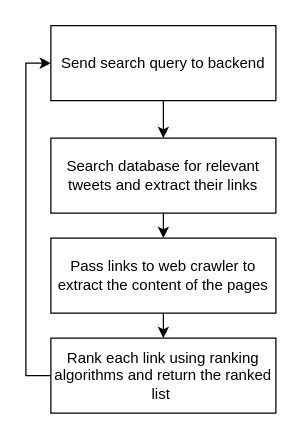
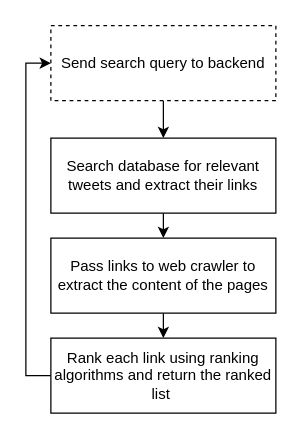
(163, 63) -> (163, 63)
